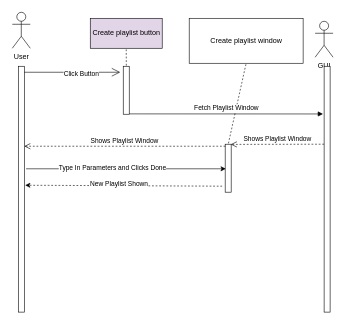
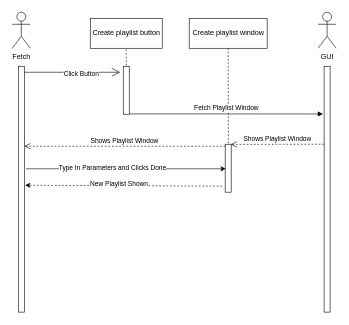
(126, 33) -> (126, 33)
(324, 39) -> (327, 30)
(246, 41) -> (228, 33)
(22, 57) -> (22, 57)
